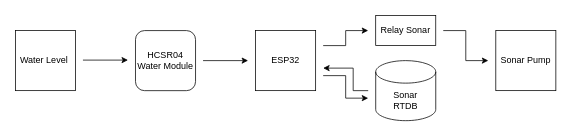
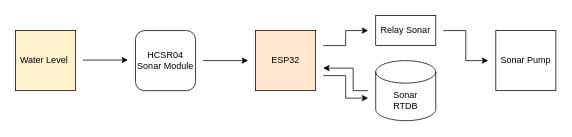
(45, 60) -> (45, 60)
(165, 60) -> (165, 60)
(285, 60) -> (285, 60)
